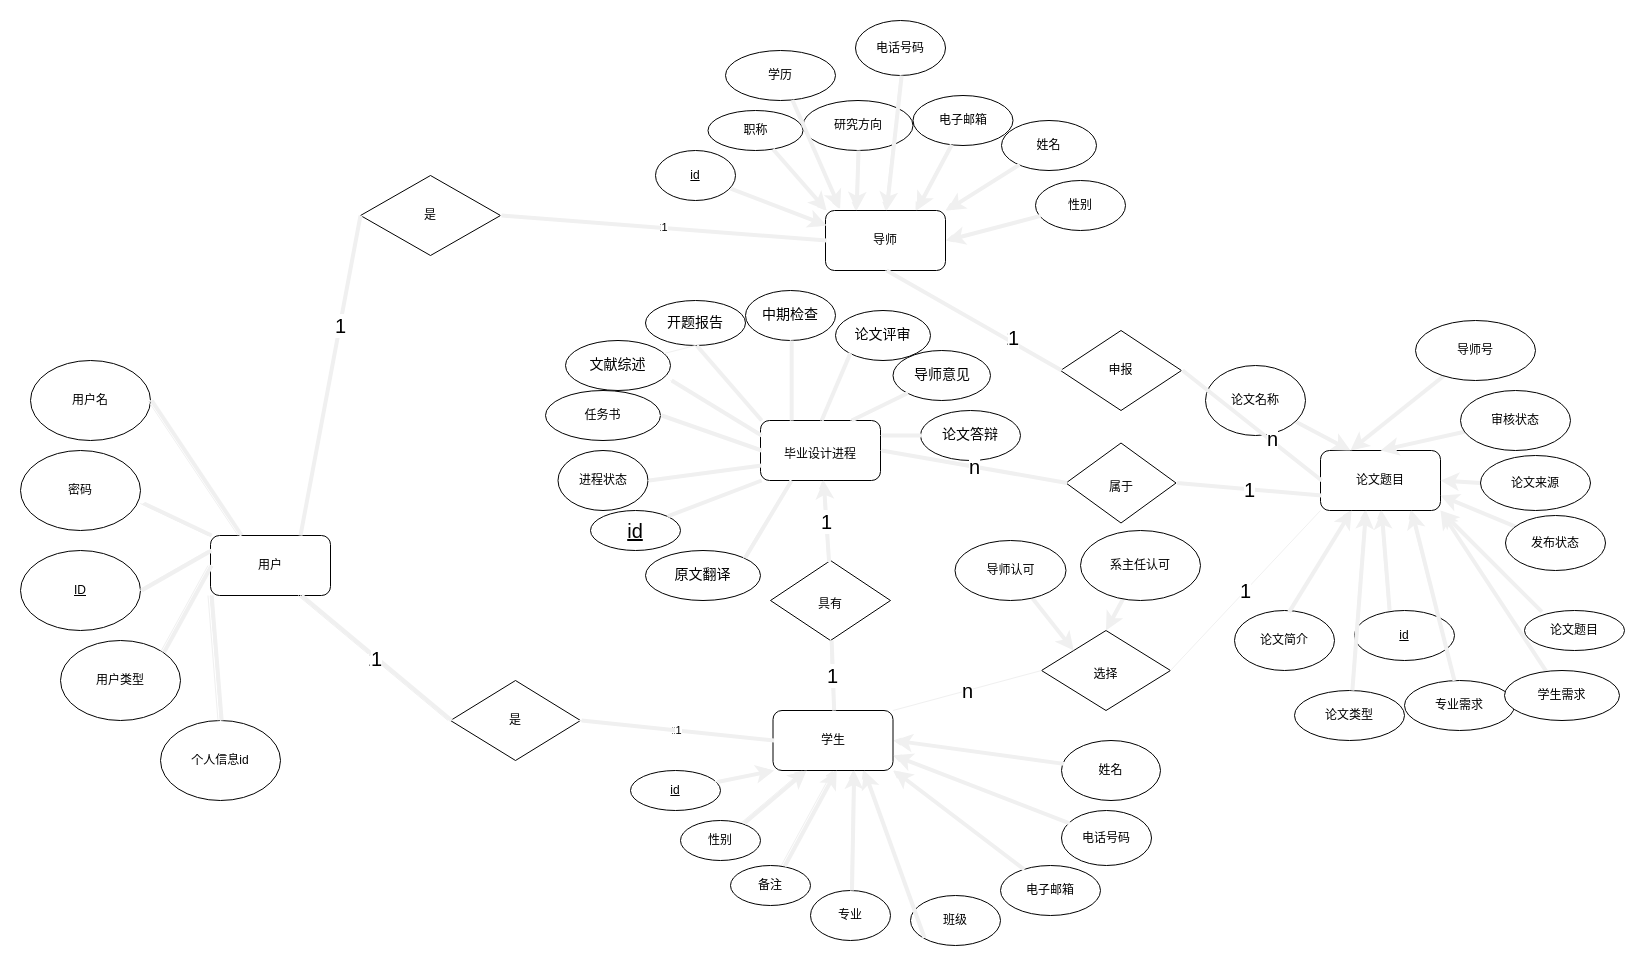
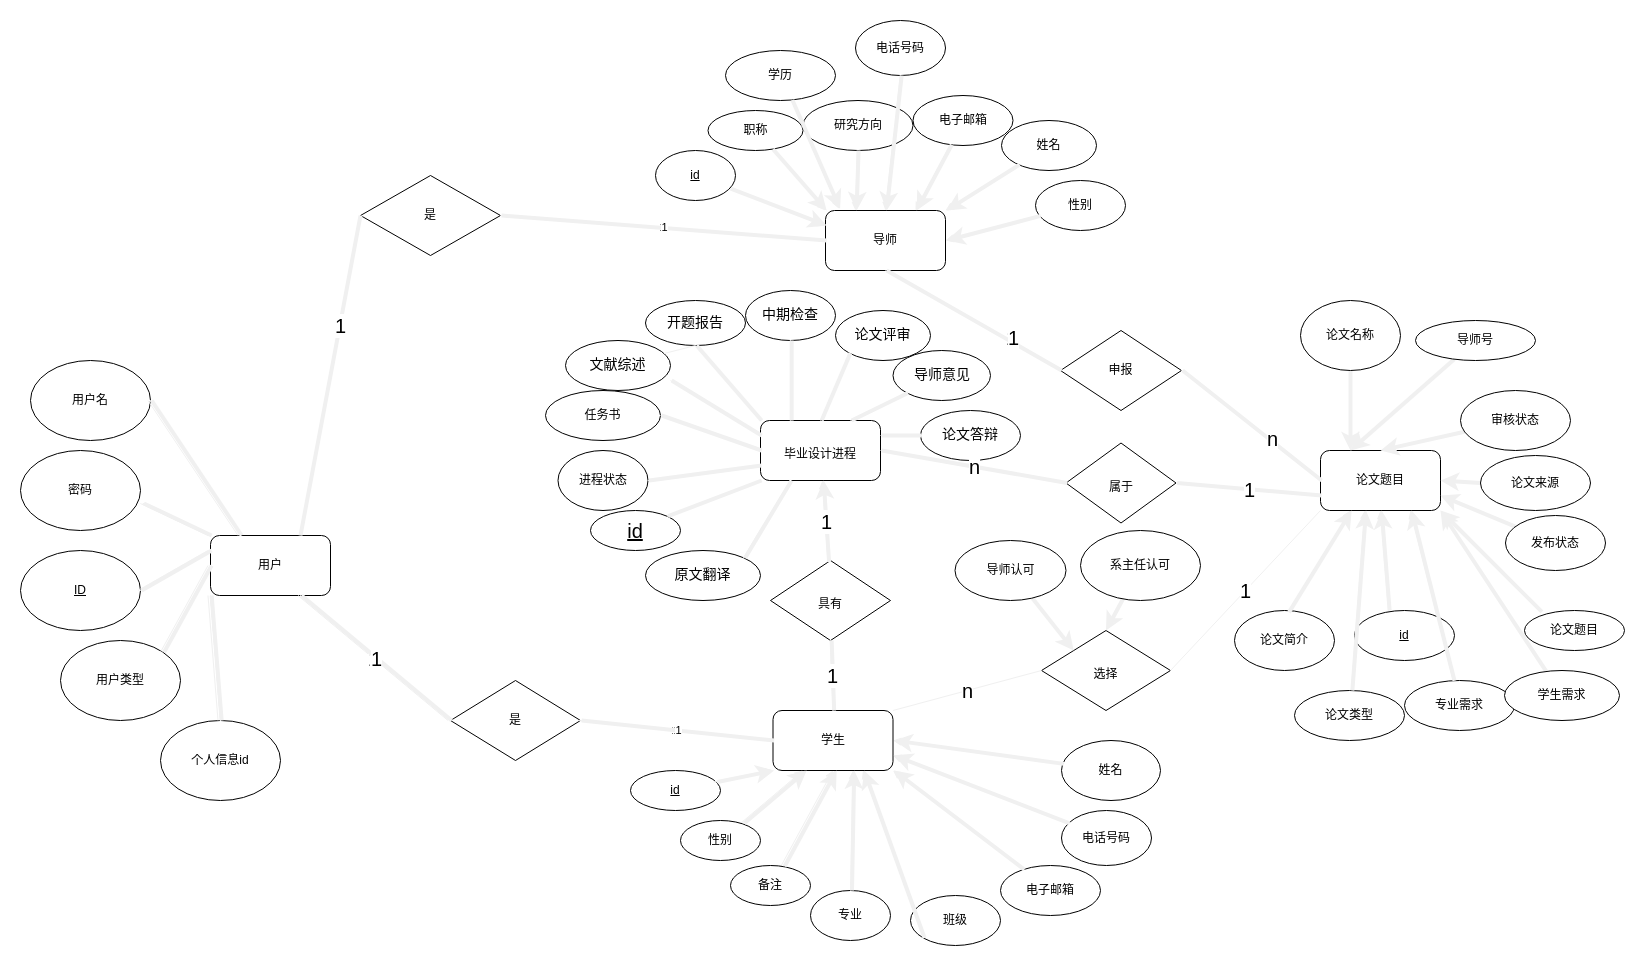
(1476, 351) -> (1476, 341)
(1256, 401) -> (1351, 336)
